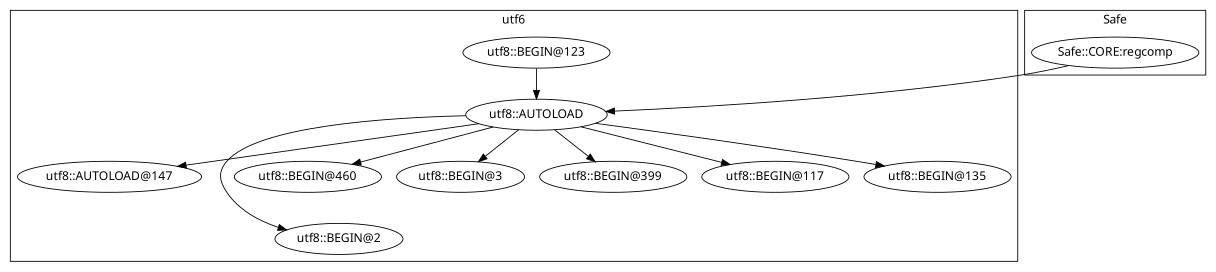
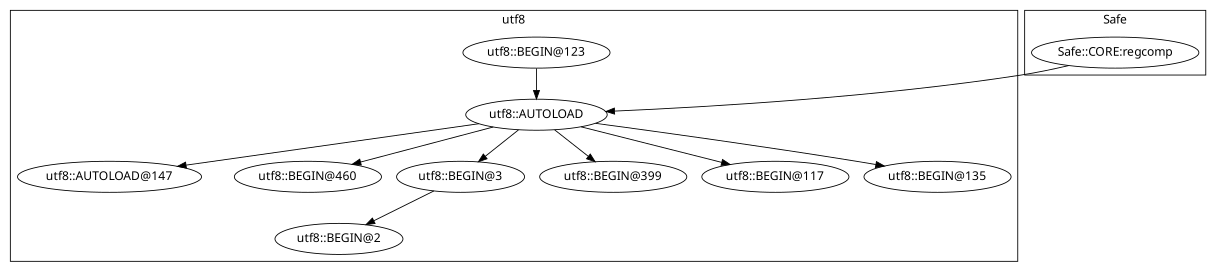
(514, 20) -> (514, 20)
(295, 132) -> (404, 206)
